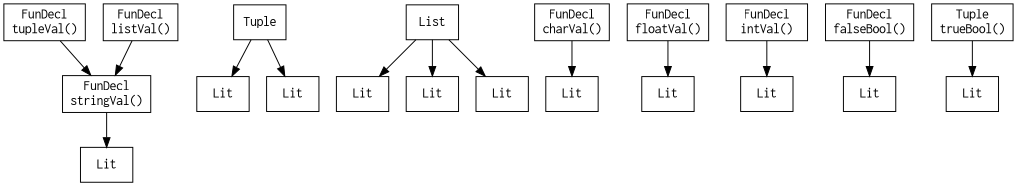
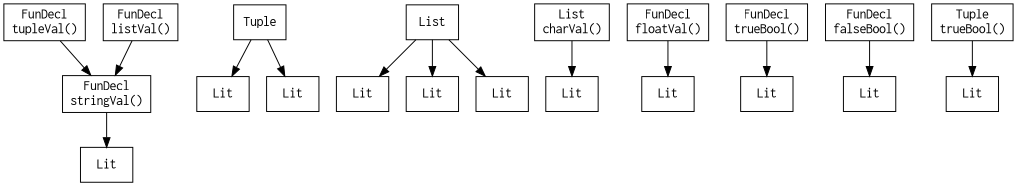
(572, 22) -> (572, 22)
(767, 22) -> (767, 22)
